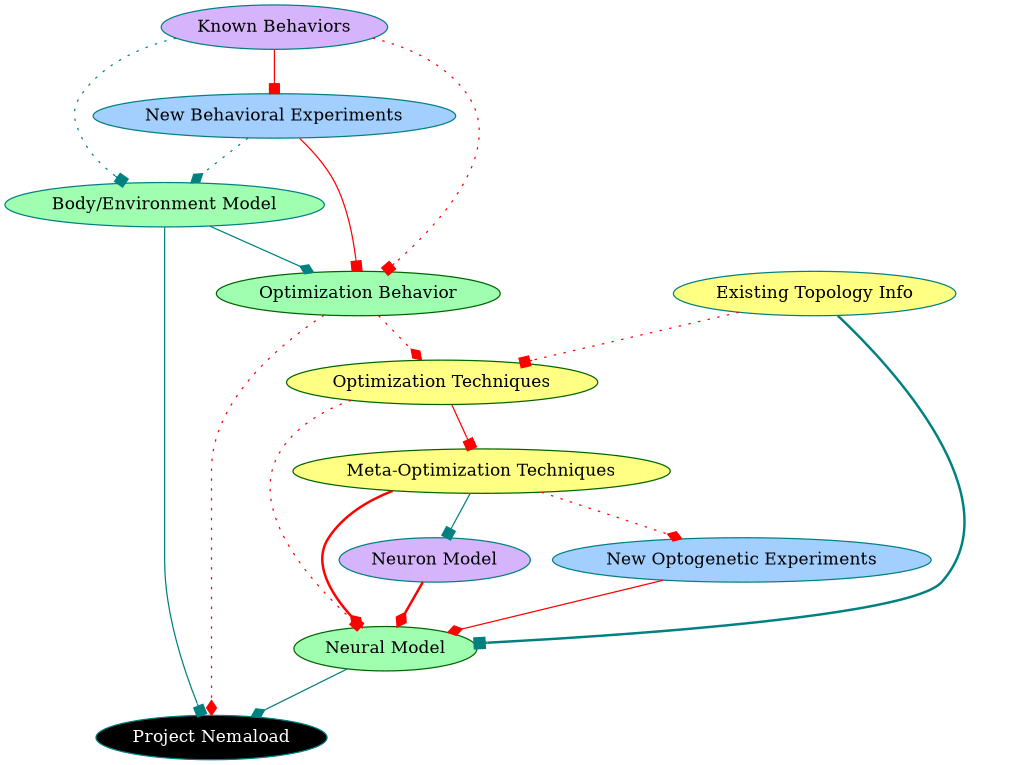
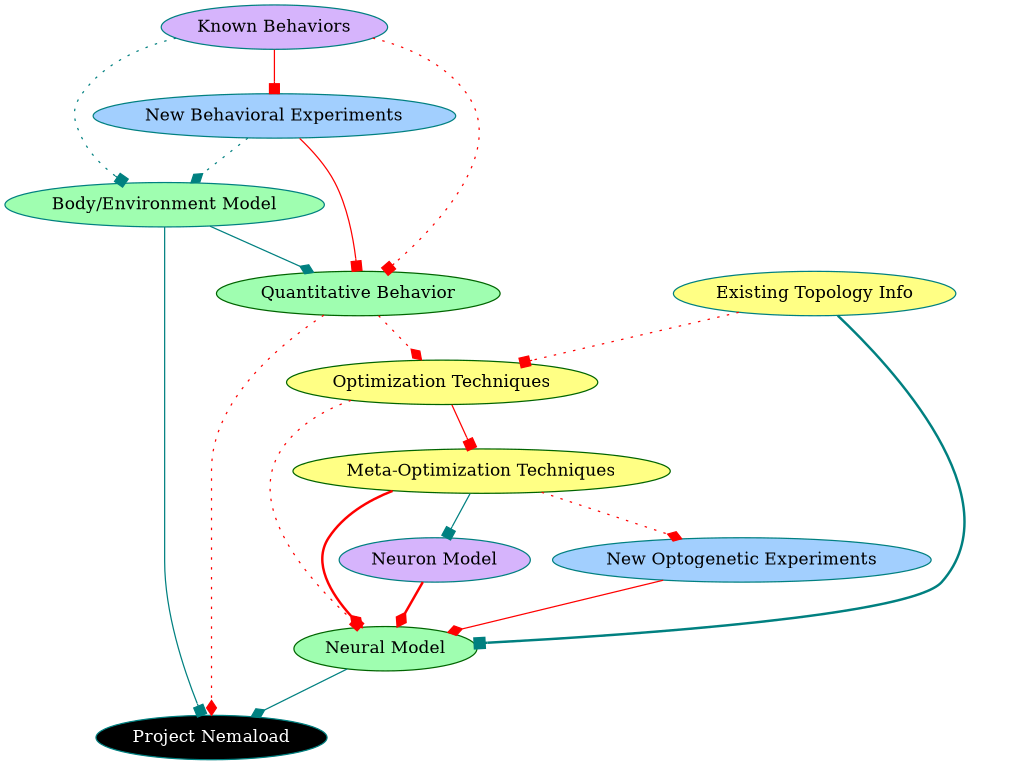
(358, 294) -> (358, 294)
